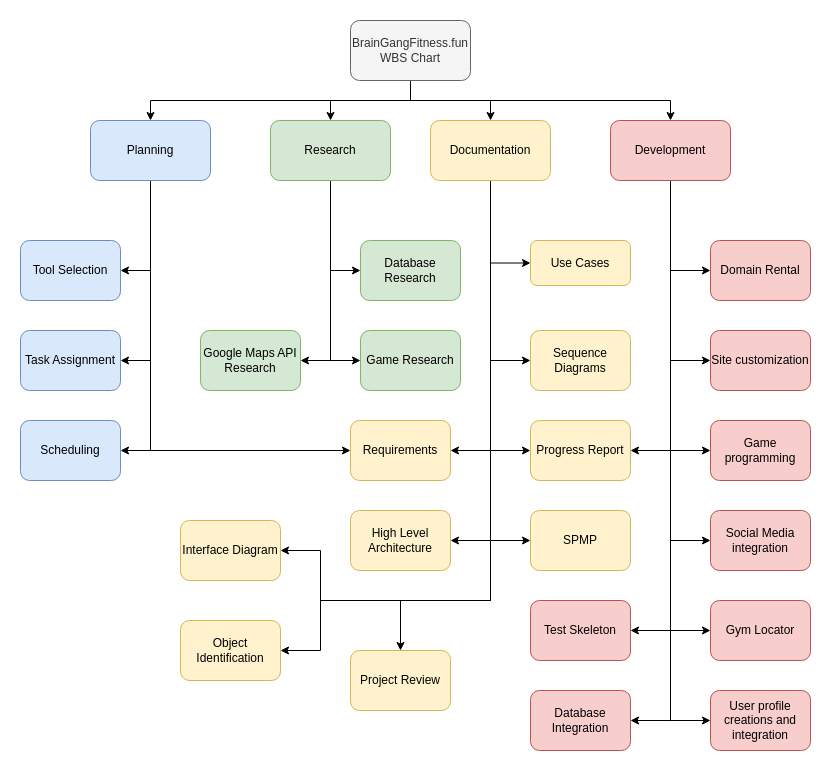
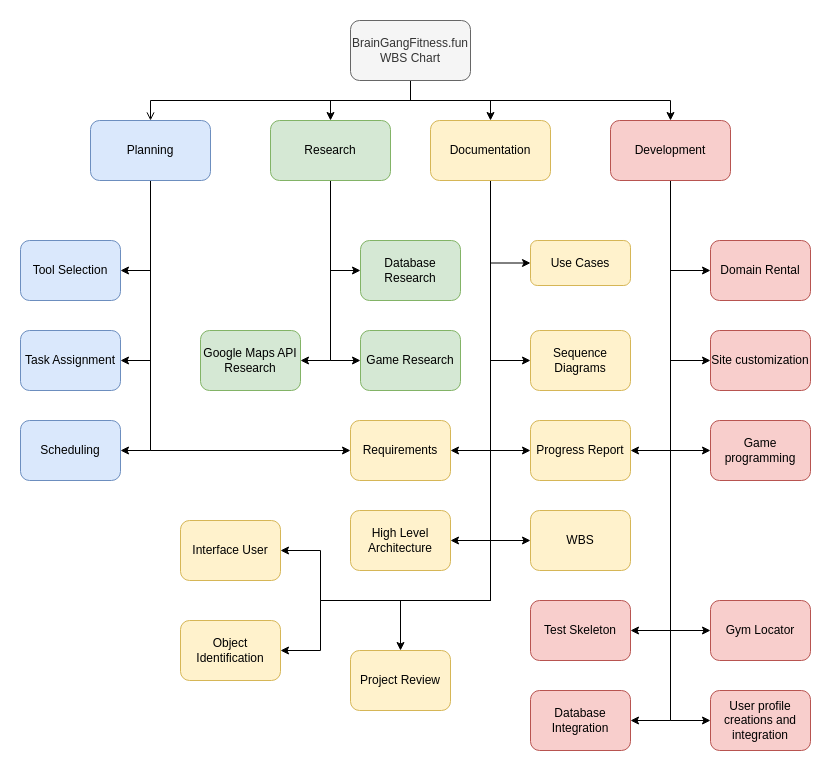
(151, 112) -> (151, 114)
(581, 541) -> (581, 541)
(688, 541) -> none
(761, 541) -> none
(231, 551) -> (231, 551)
